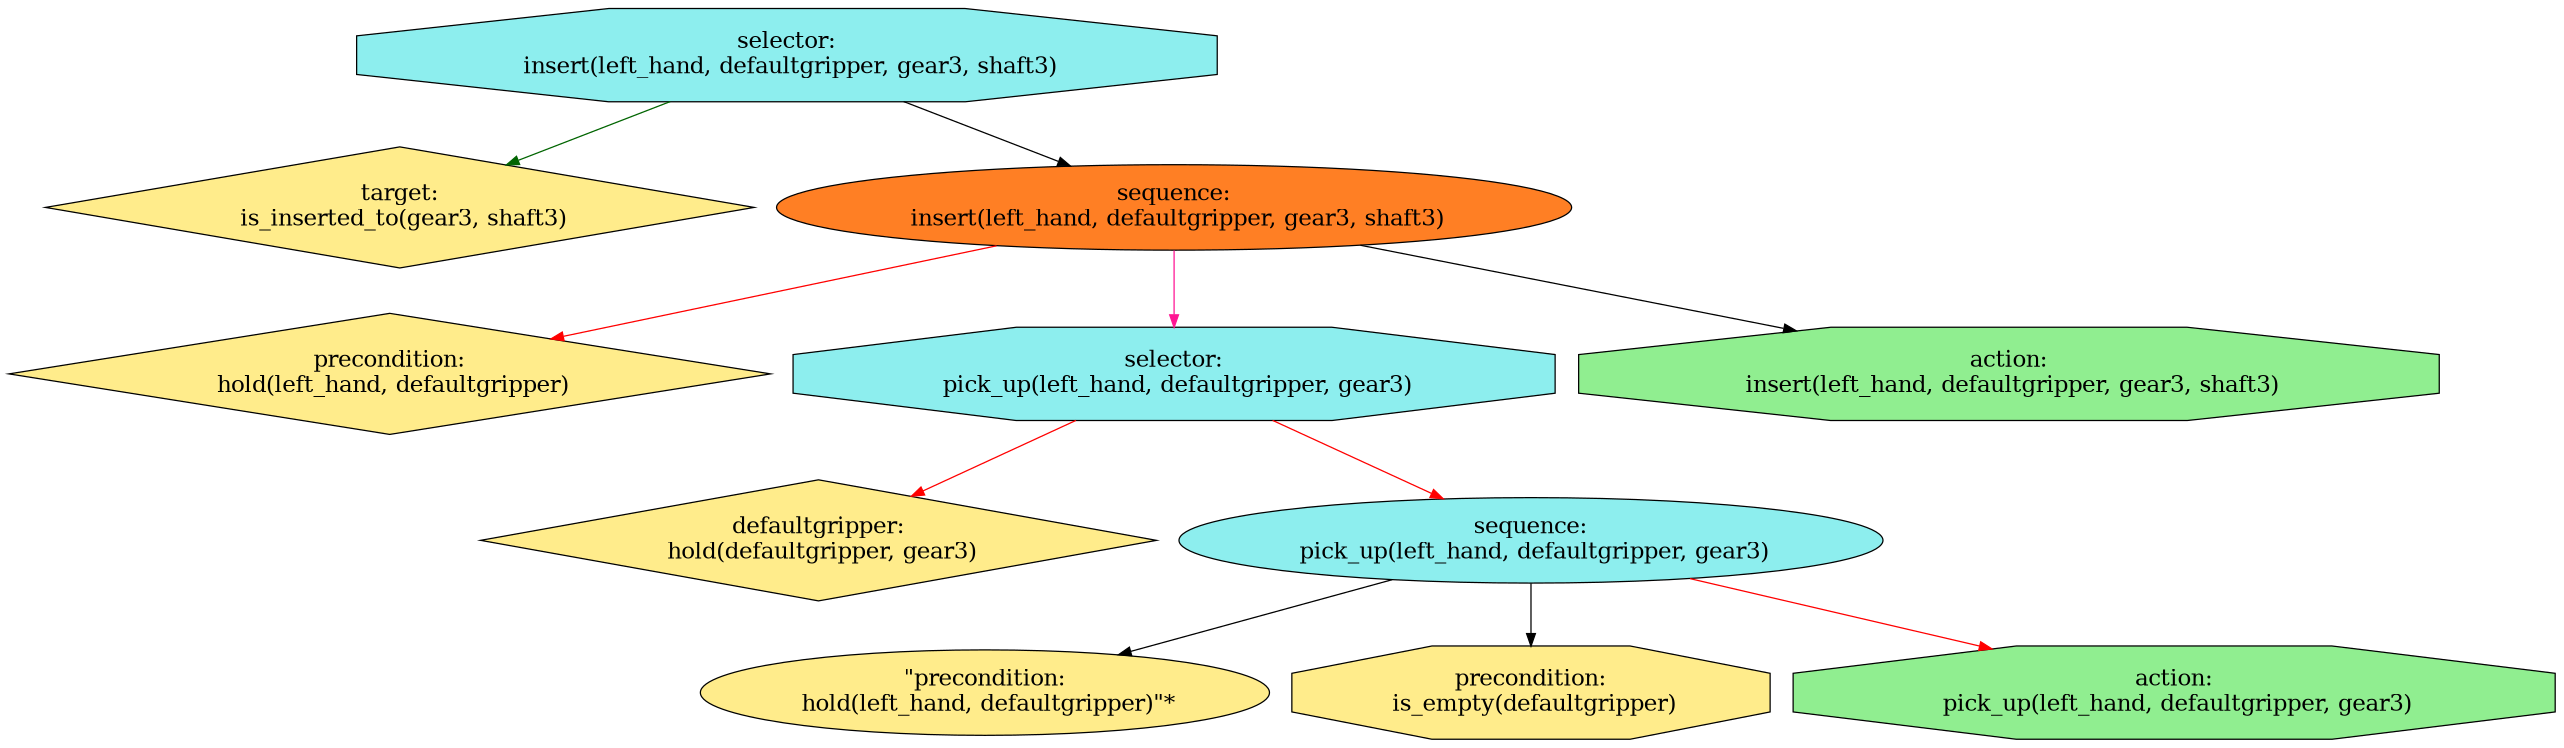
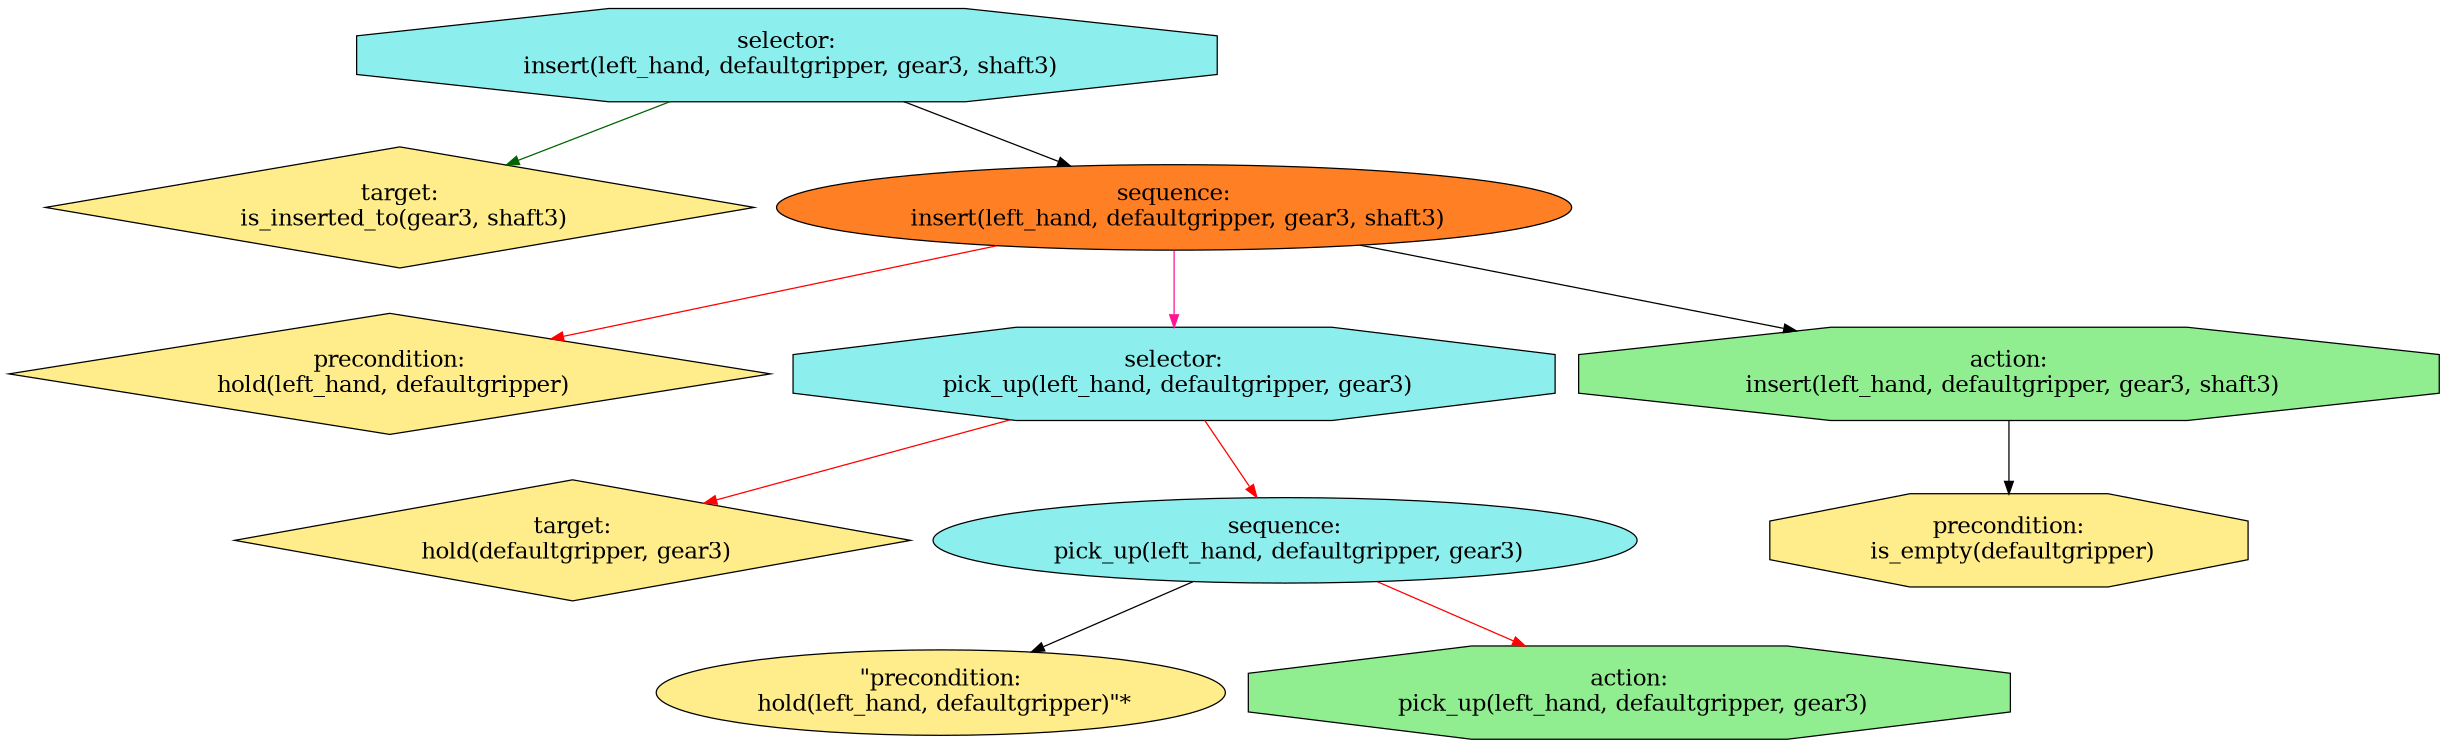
(818, 540) -> (573, 540)
(1531, 608) -> (2009, 451)
